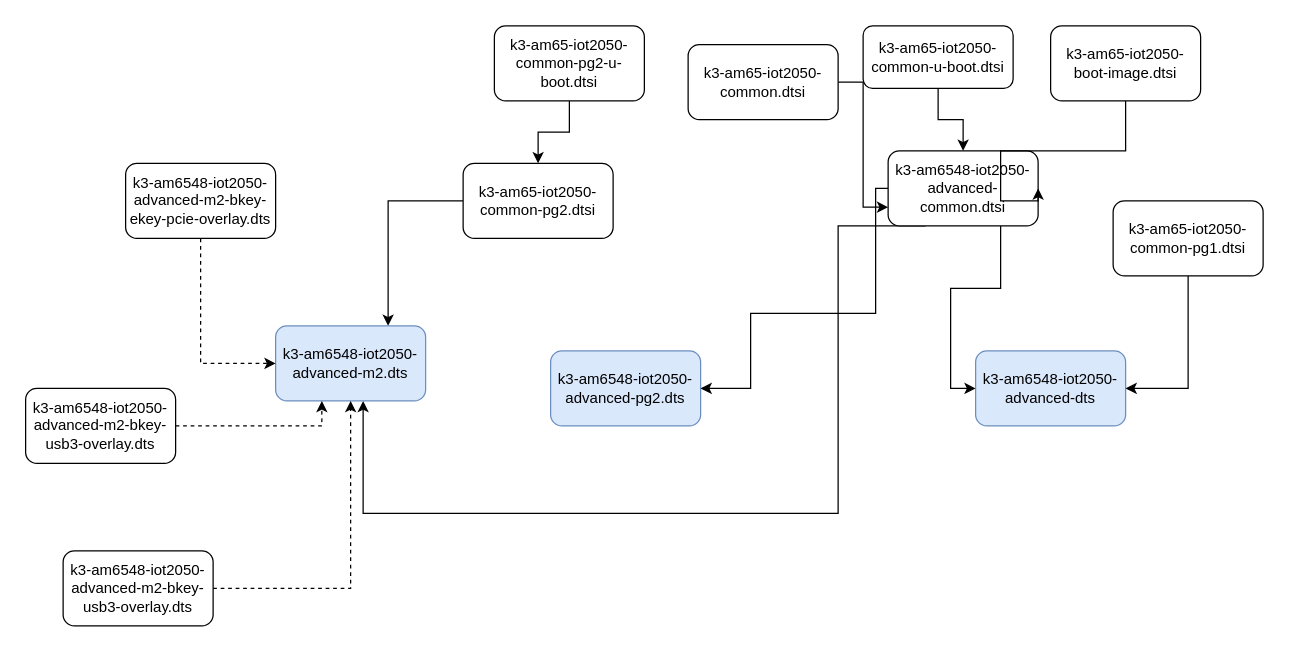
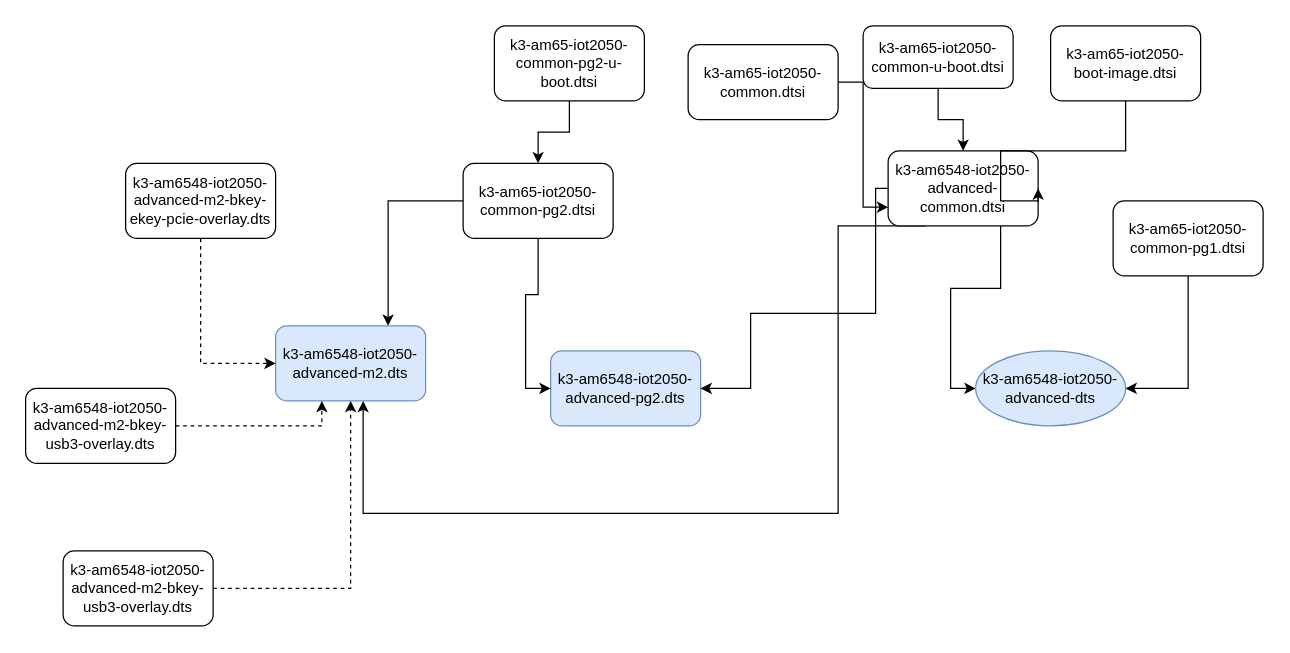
none -> (526, 316)
(1051, 388) -> (1051, 388)
